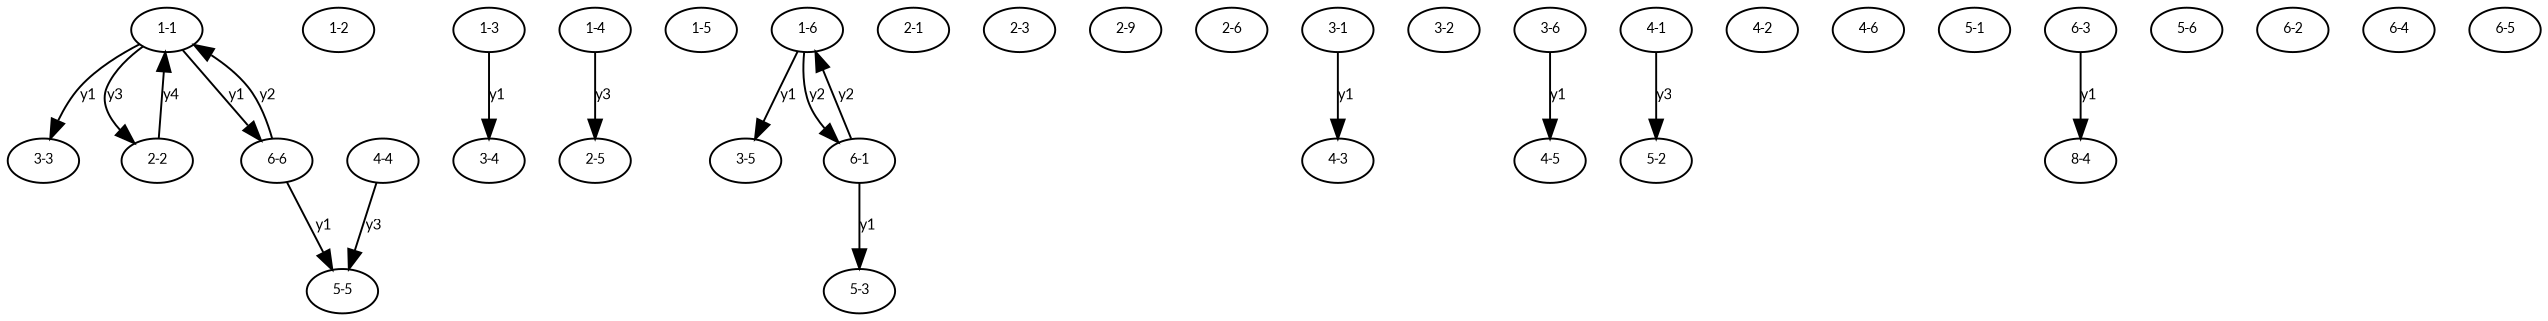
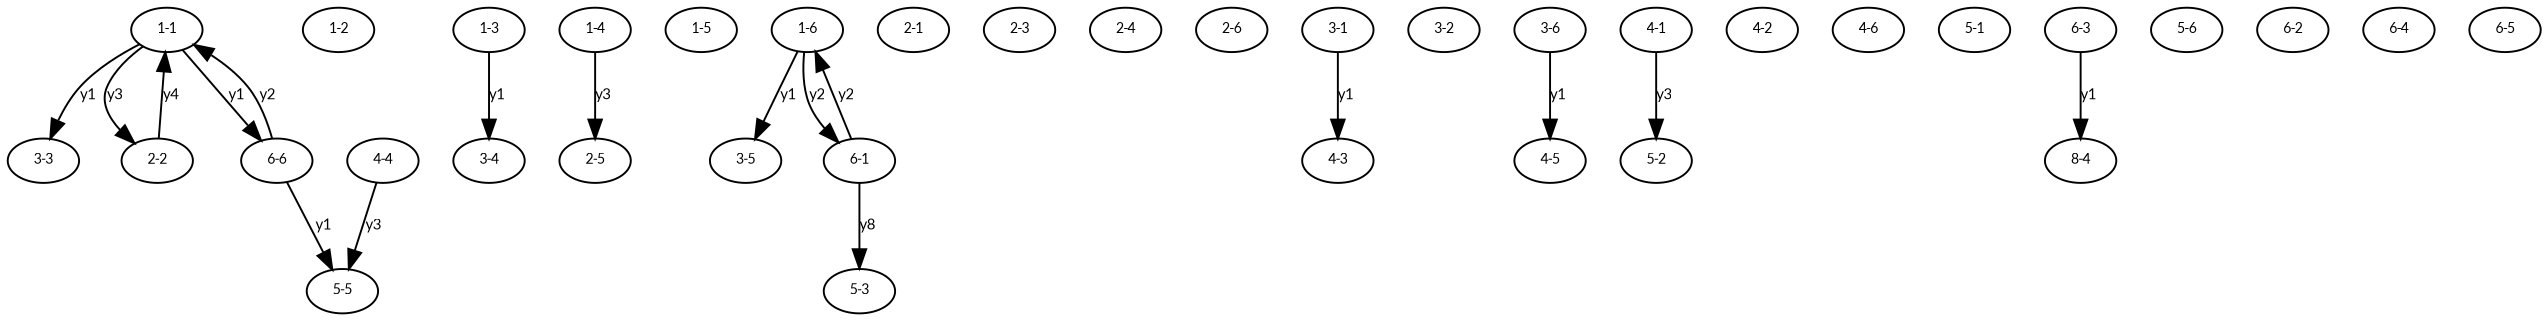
(1126, 30) -> (1126, 30)
(868, 226) -> (868, 226)
